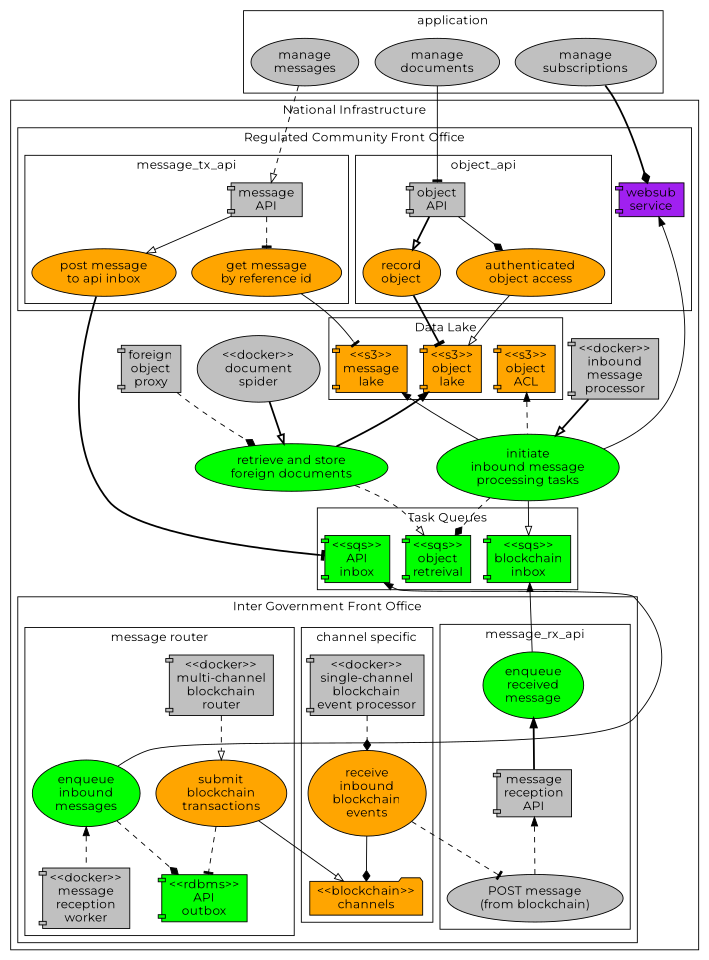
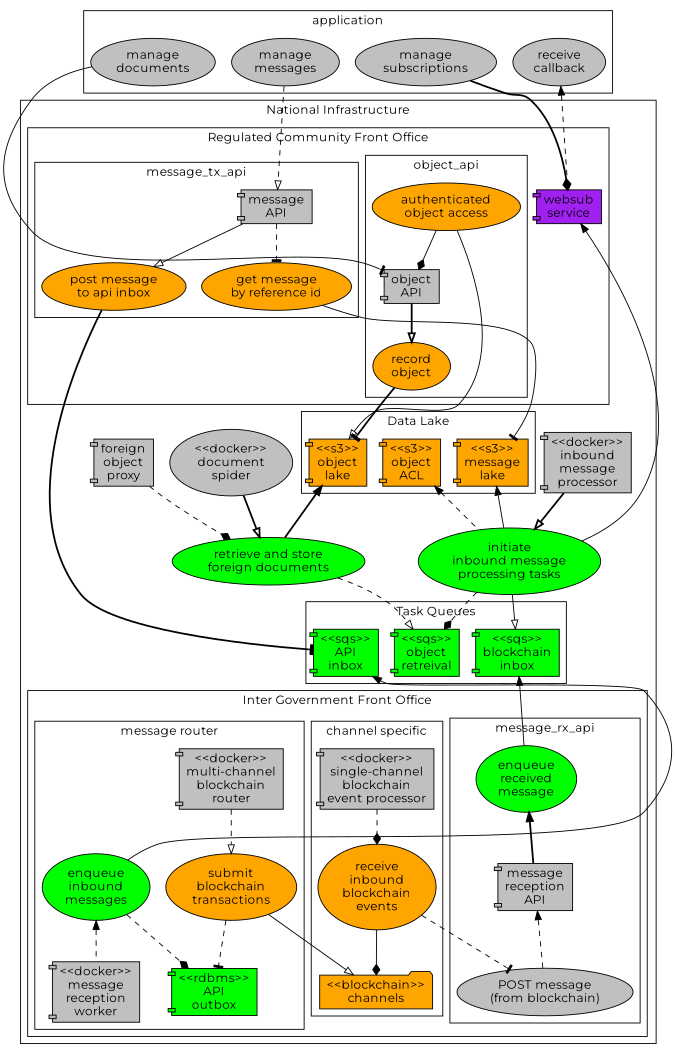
none -> (559, 62)
(476, 230) -> (430, 245)
